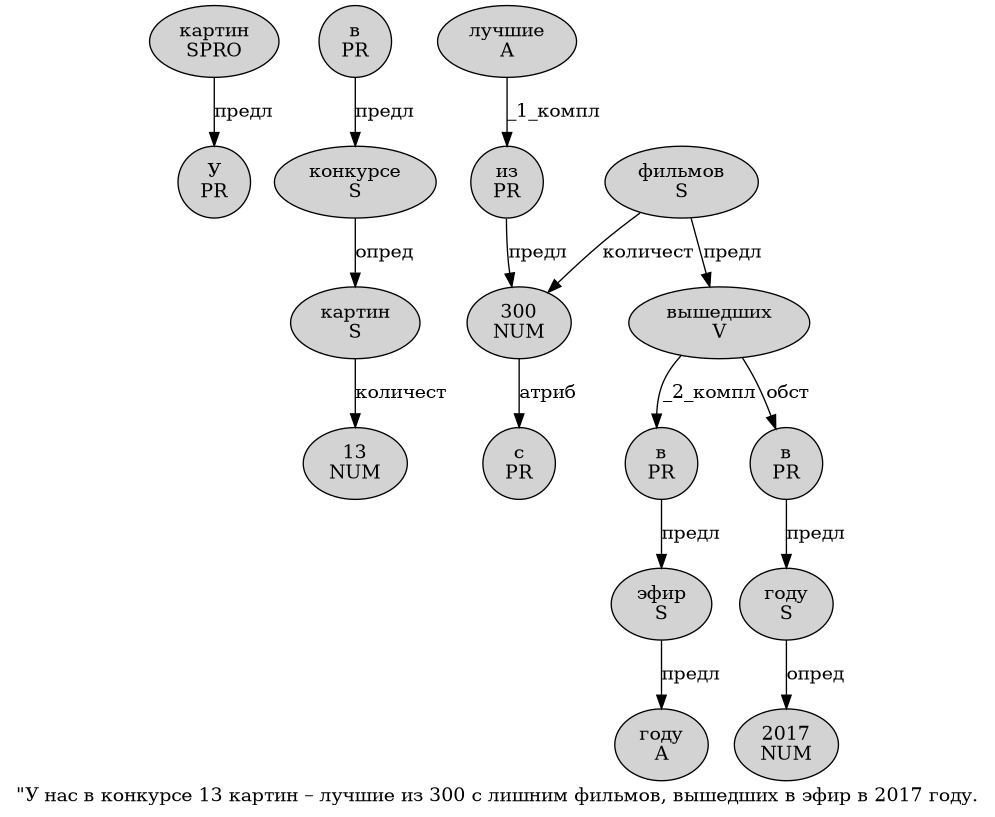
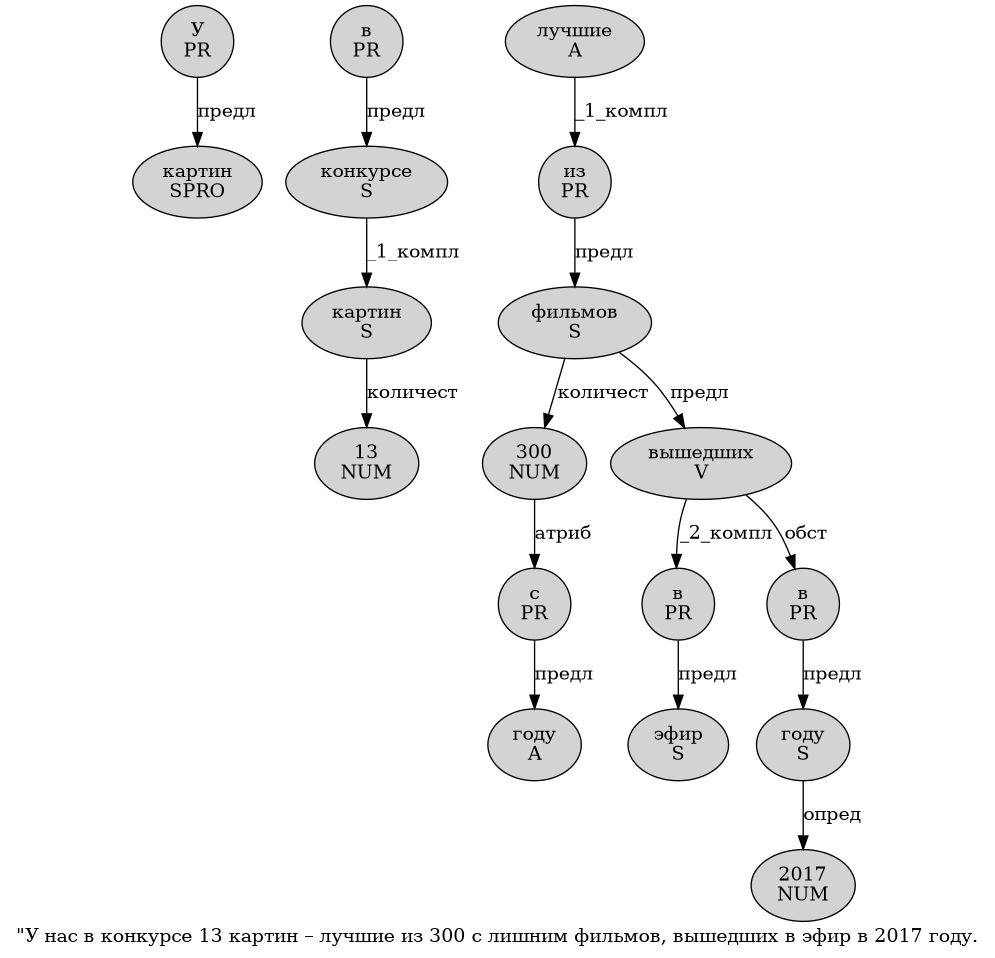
(214, 105) -> (197, 105)
(507, 246) -> (575, 246)
(384, 252) -> (414, 252)
(662, 668) -> (535, 668)
